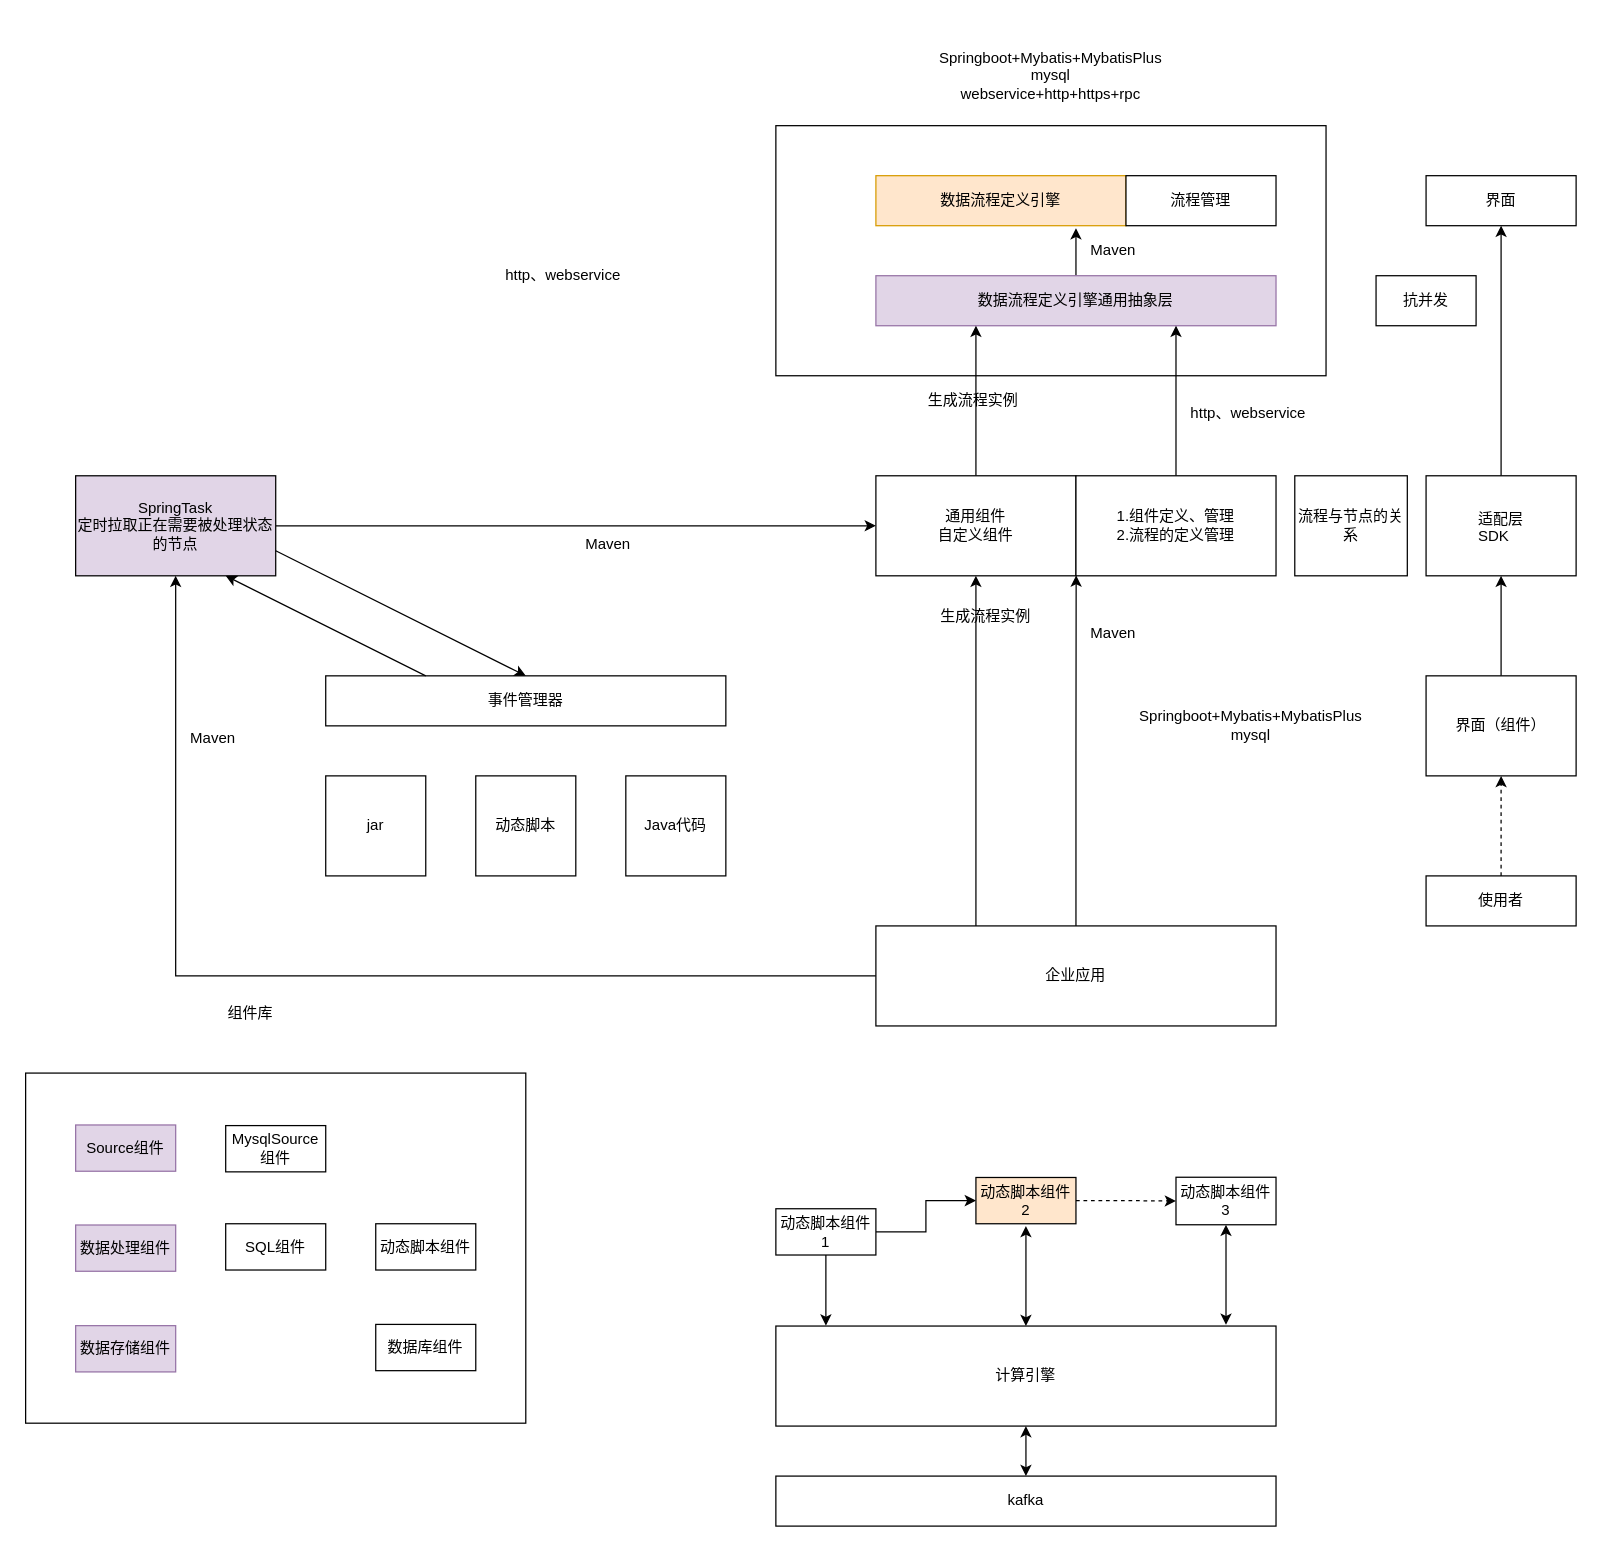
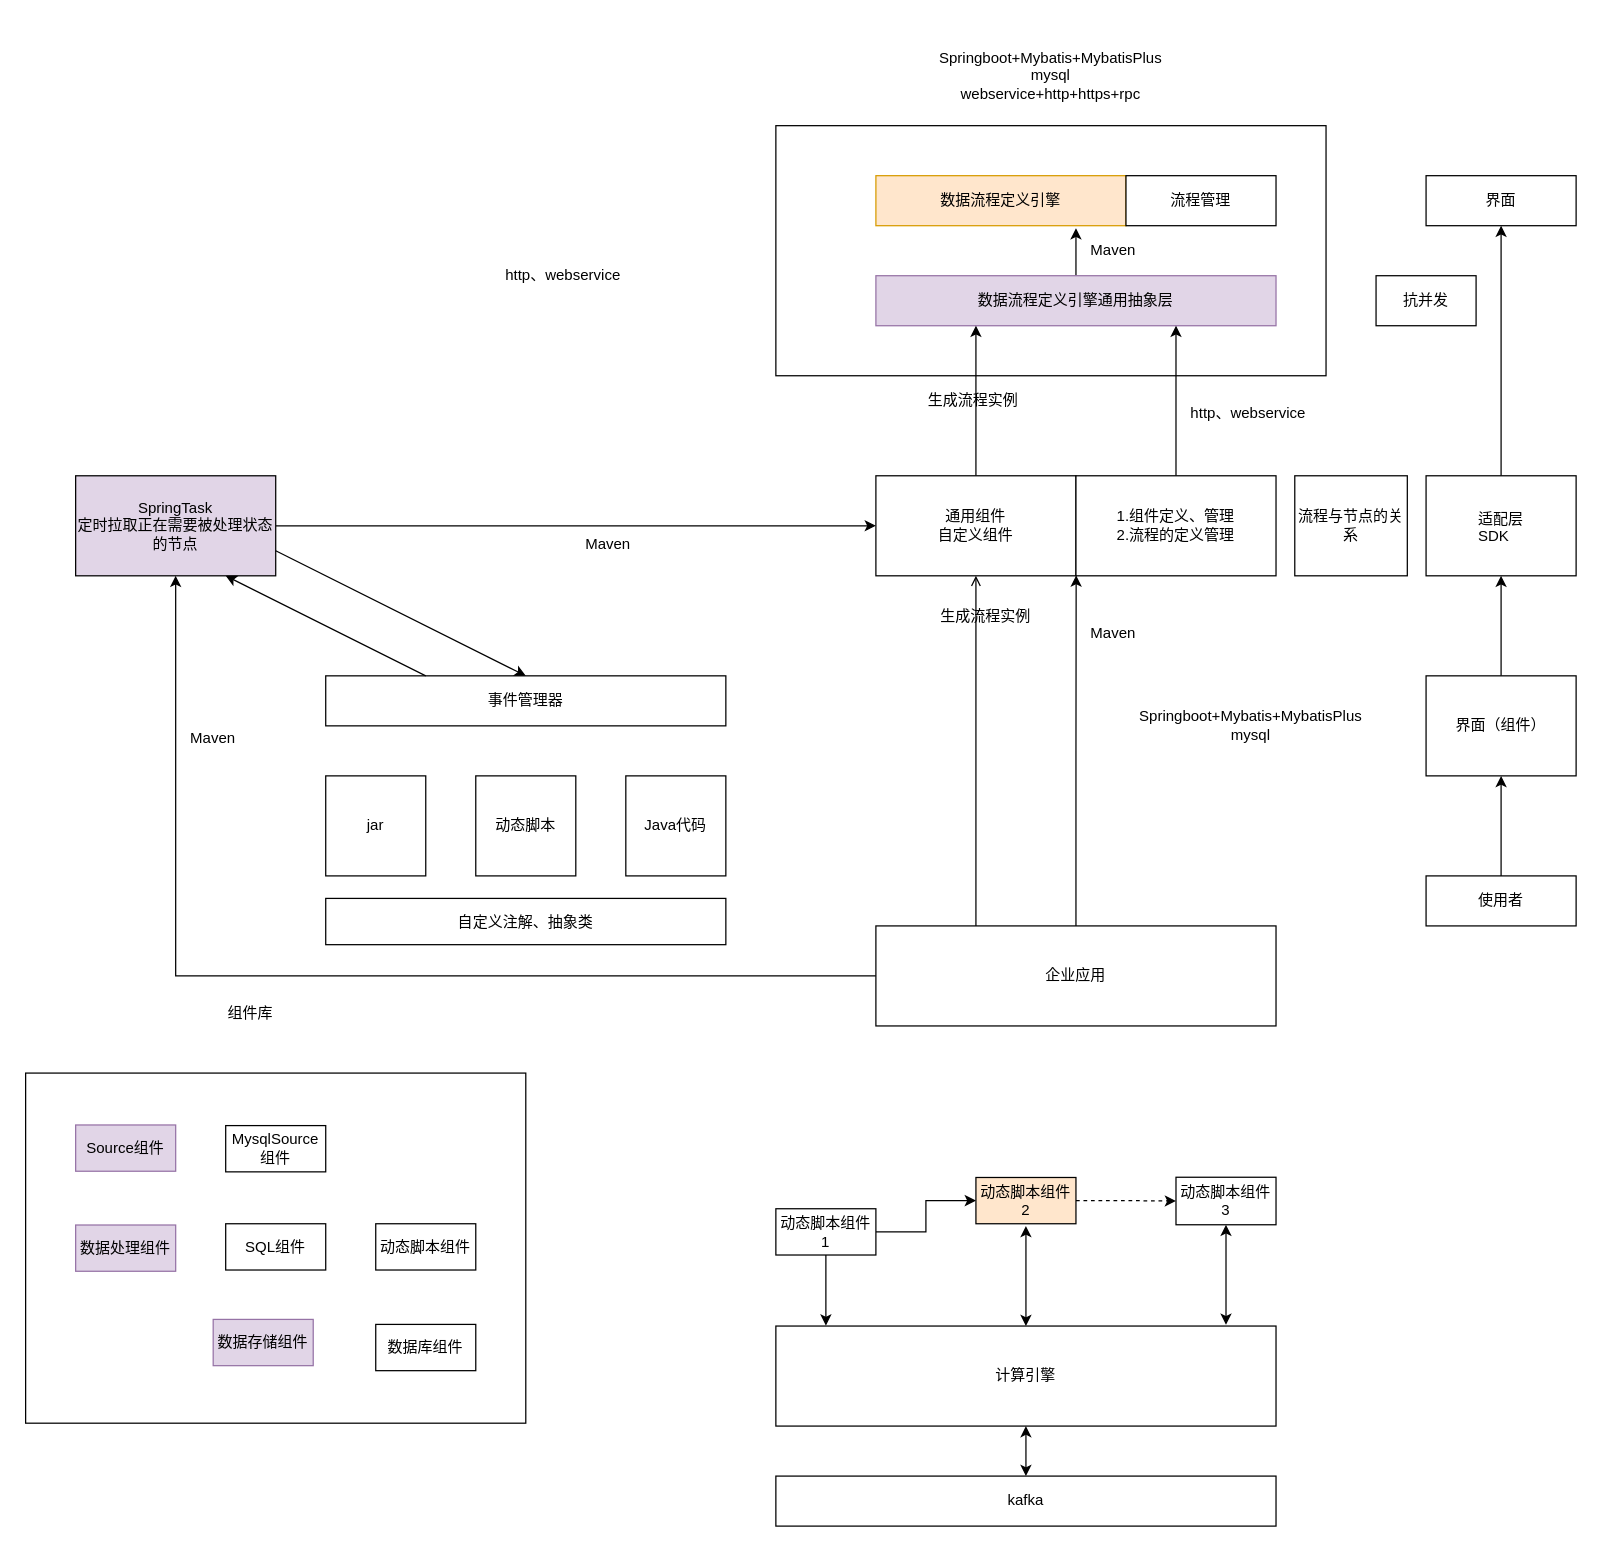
(976, 586) -> (976, 583)
(1501, 829) -> (1501, 829)
none -> (526, 921)
(126, 1348) -> (263, 1342)
